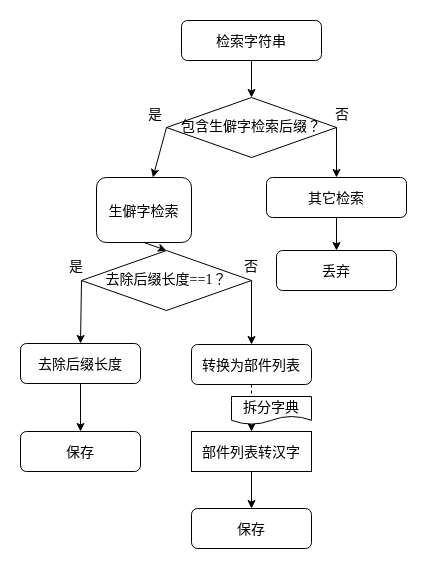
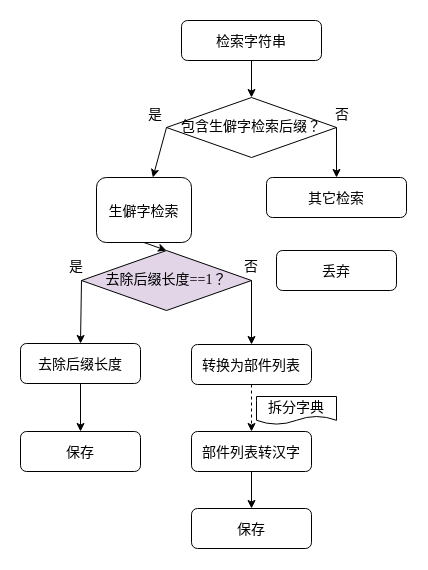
(337, 231) -> none
(167, 281) -> (167, 281)
(272, 411) -> (297, 411)
(252, 452) -> (252, 452)
